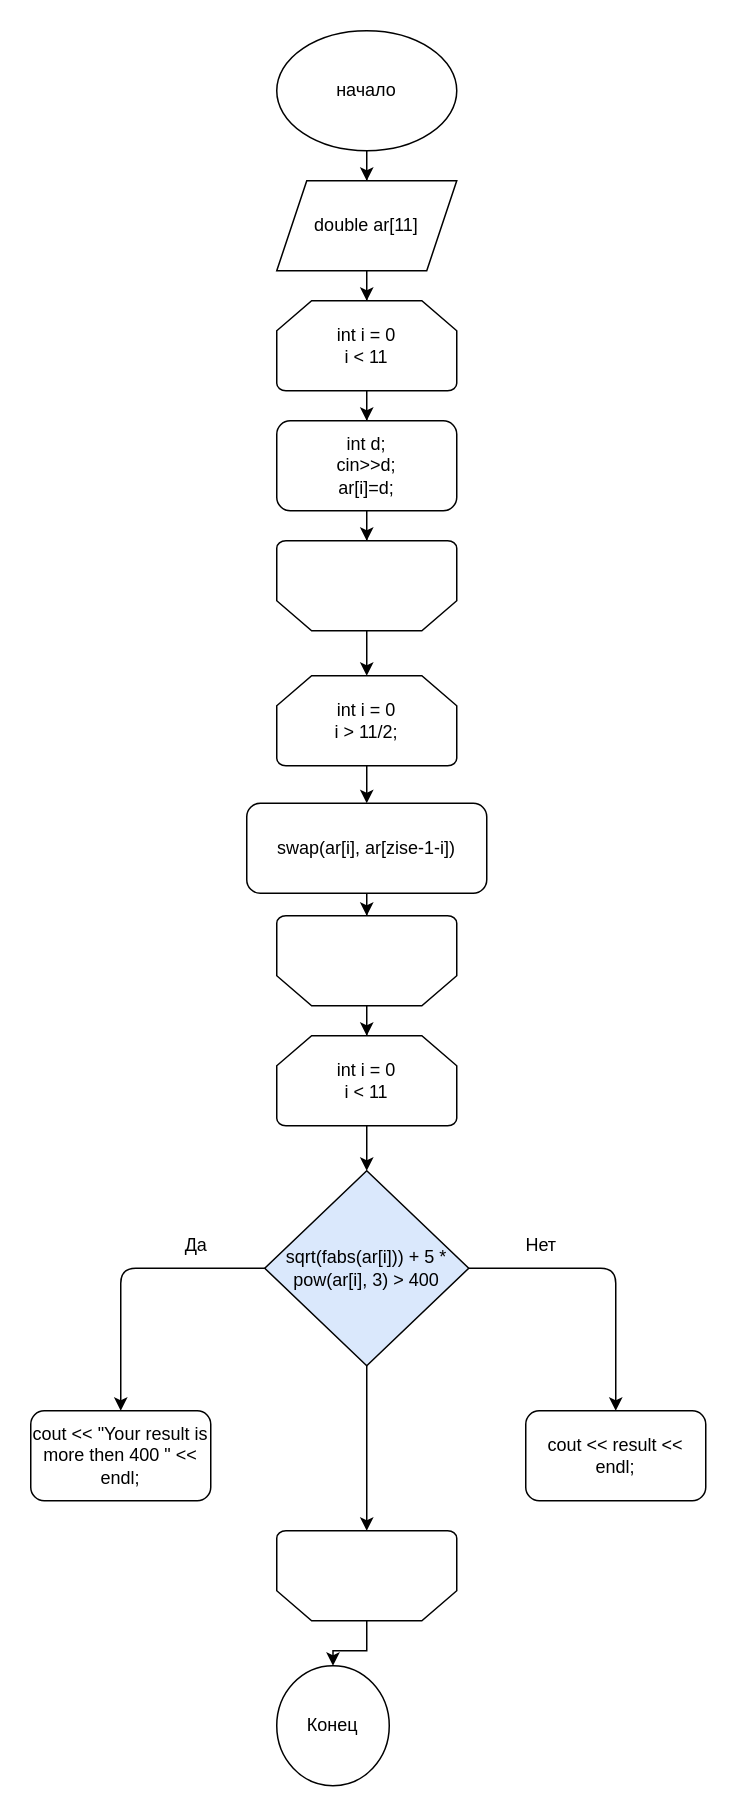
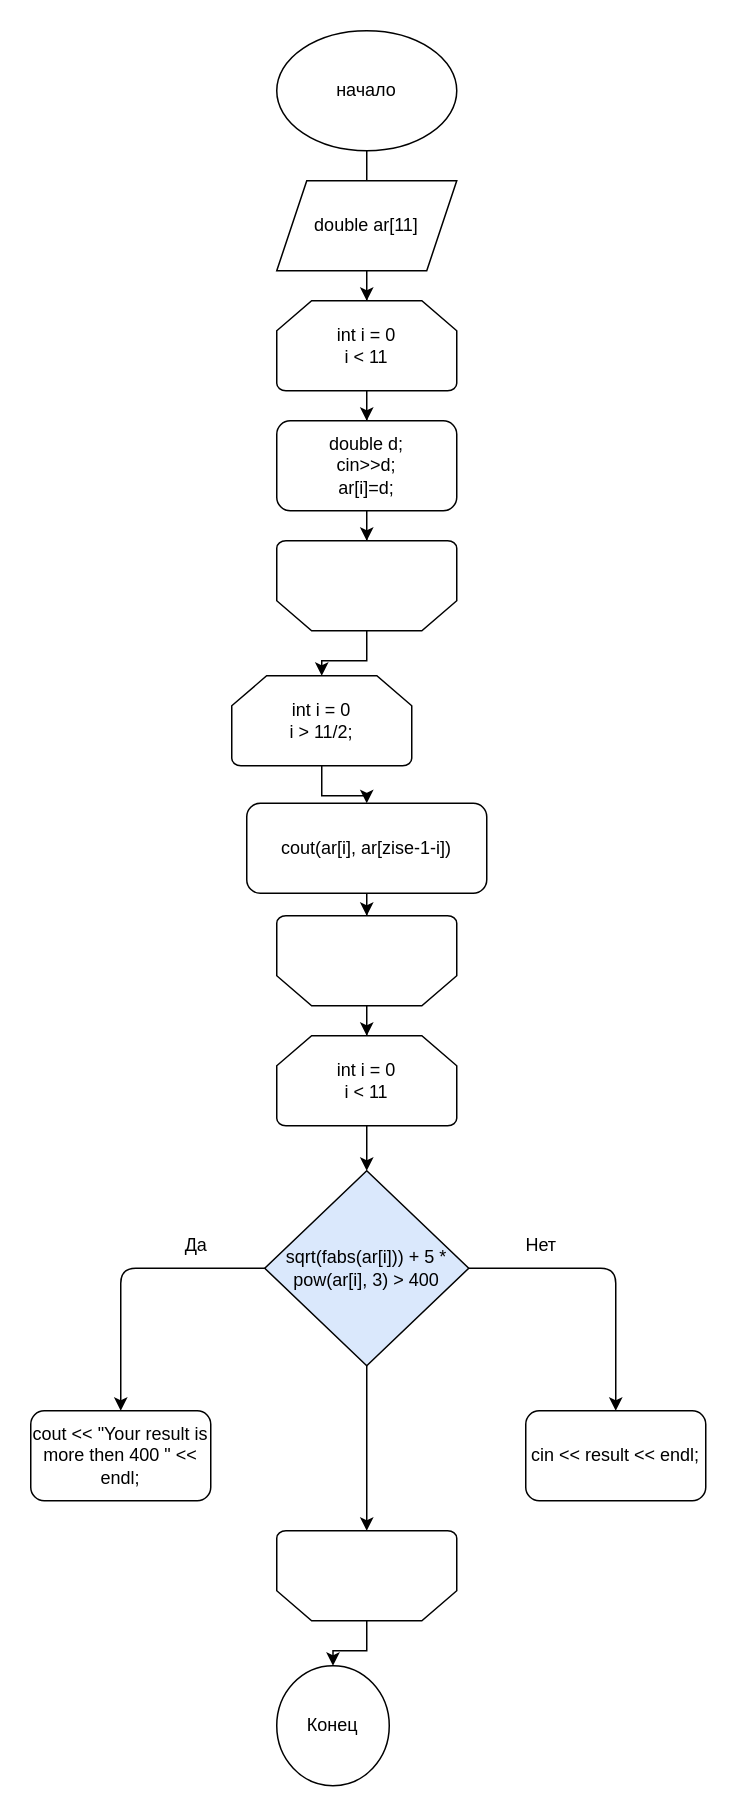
(367, 169) -> (367, 173)
(367, 466) -> (367, 466)
(367, 721) -> (322, 721)
(367, 848) -> (367, 848)
(616, 1456) -> (616, 1456)
